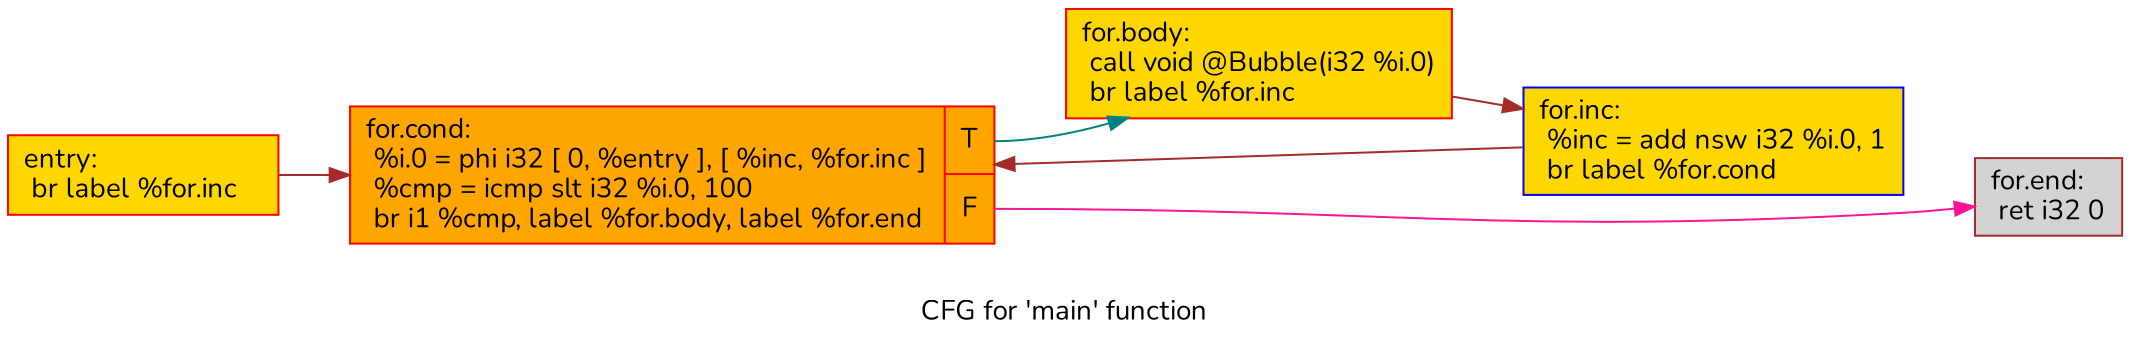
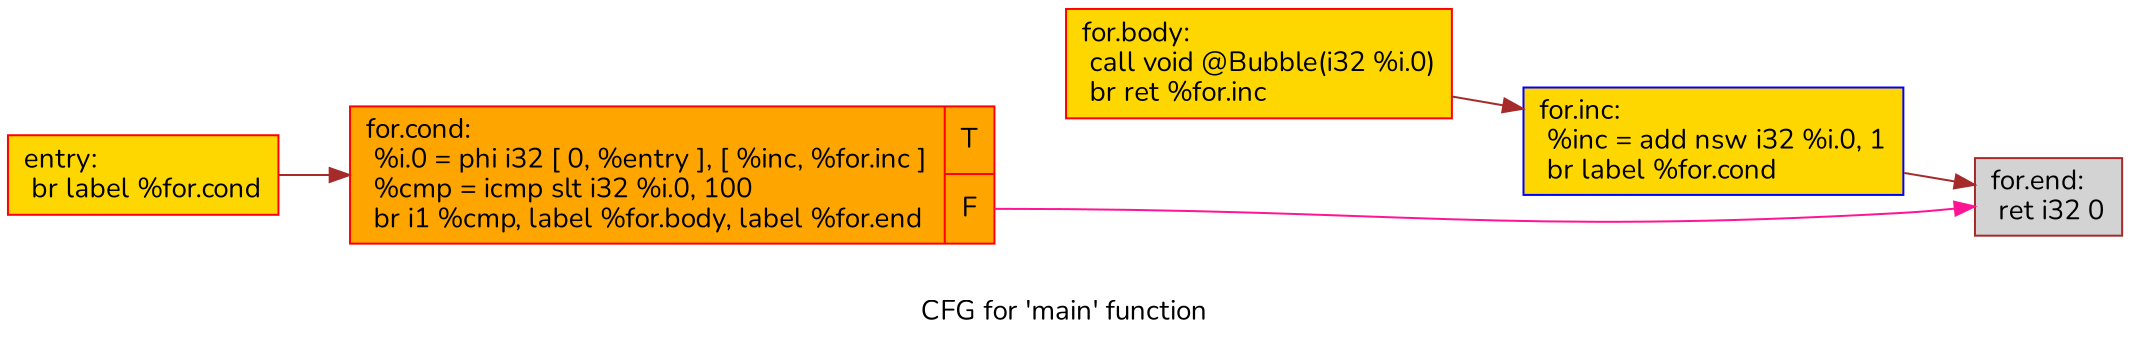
(1189, 92) -> (1175, 92)
(1052, 136) -> none
(1269, 156) -> (1930, 177)
(131, 189) -> (143, 189)
